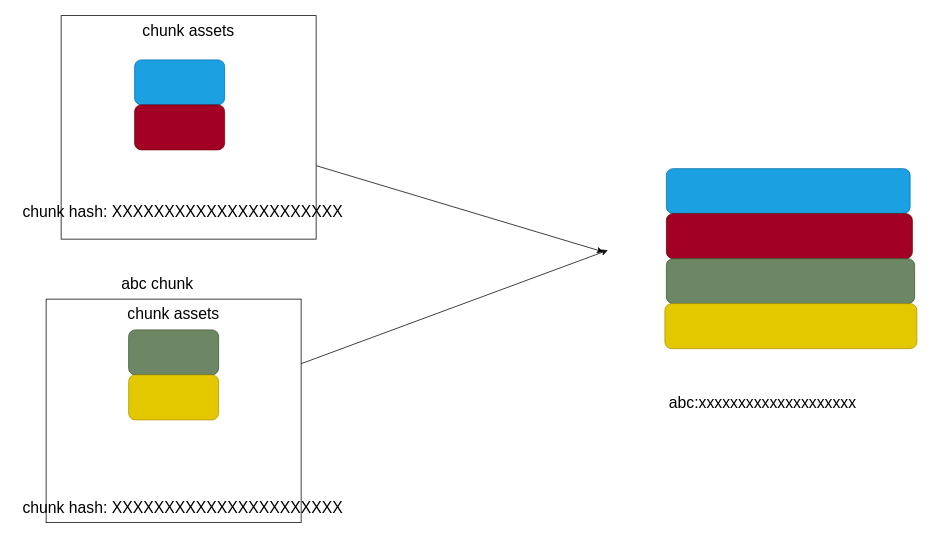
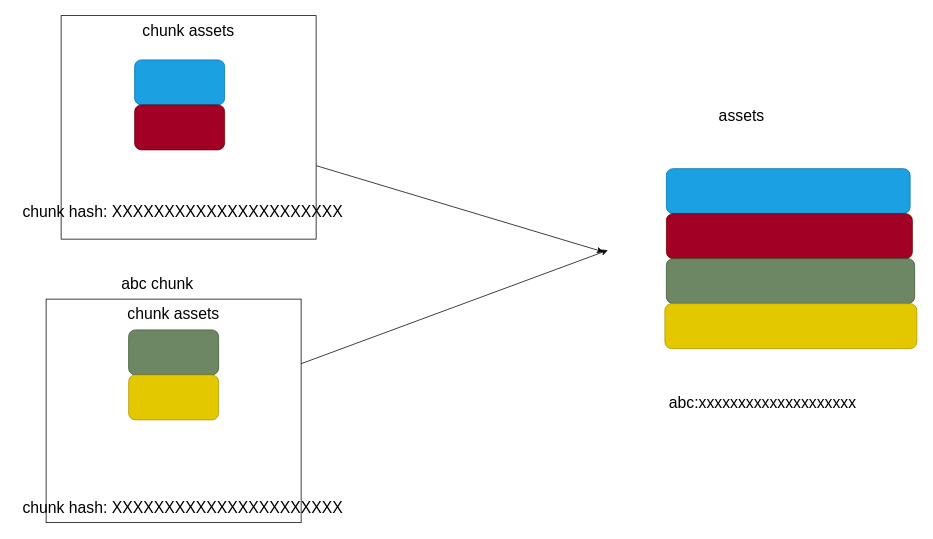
none -> (741, 115)
